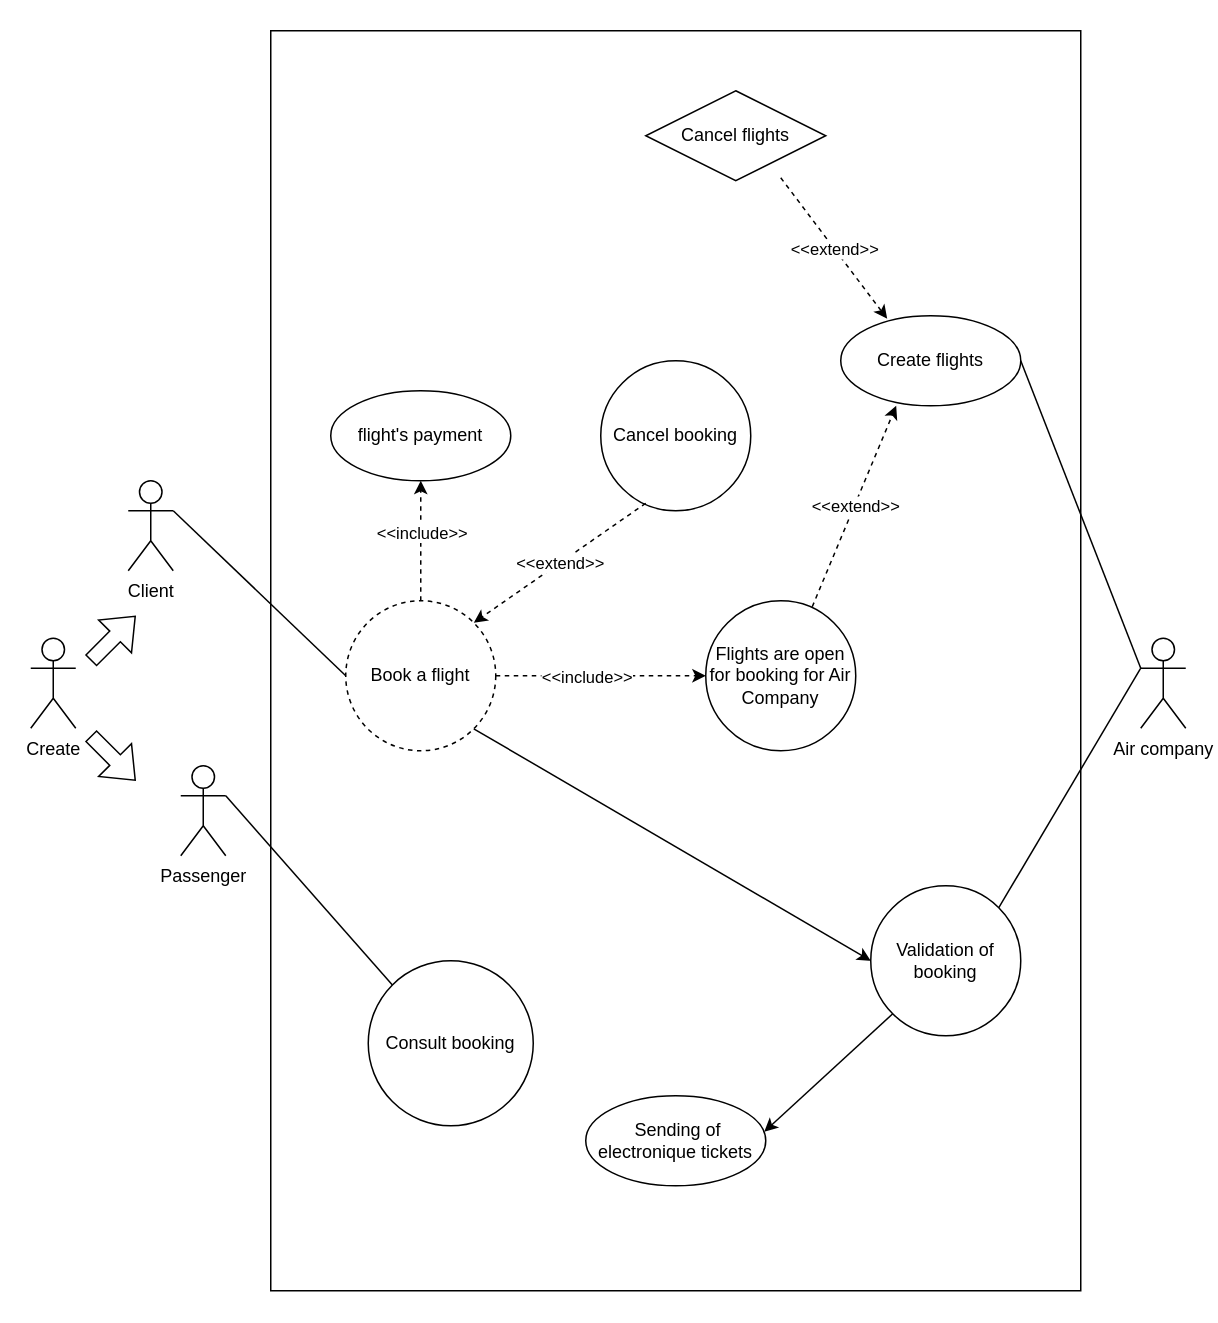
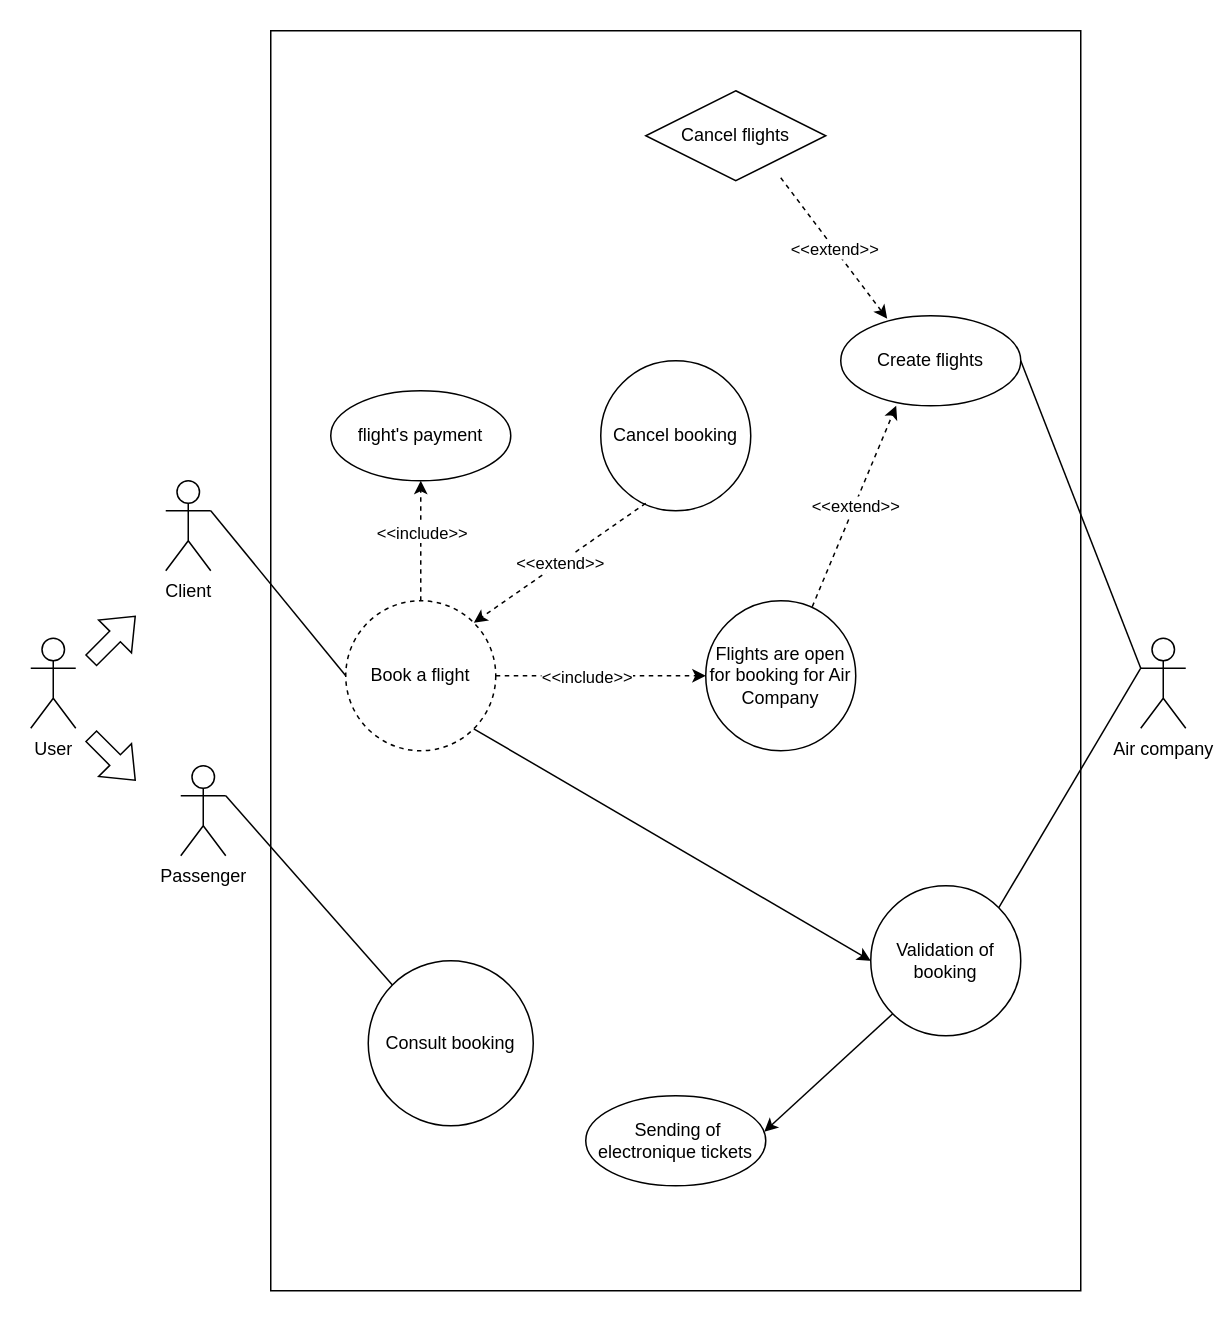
(151, 526) -> (188, 526)
(54, 750) -> (54, 750)
